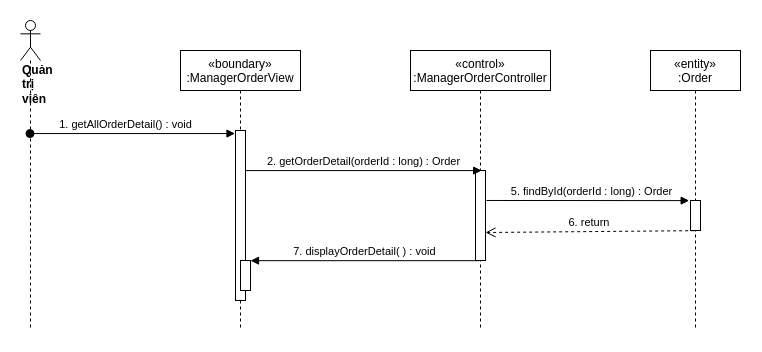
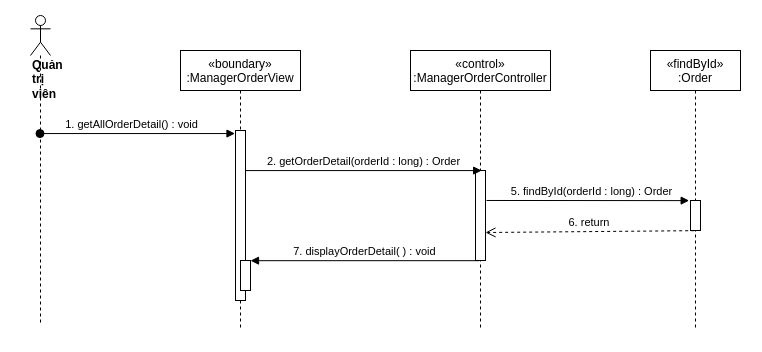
(695, 64) -> (695, 64)
(31, 176) -> (41, 171)
